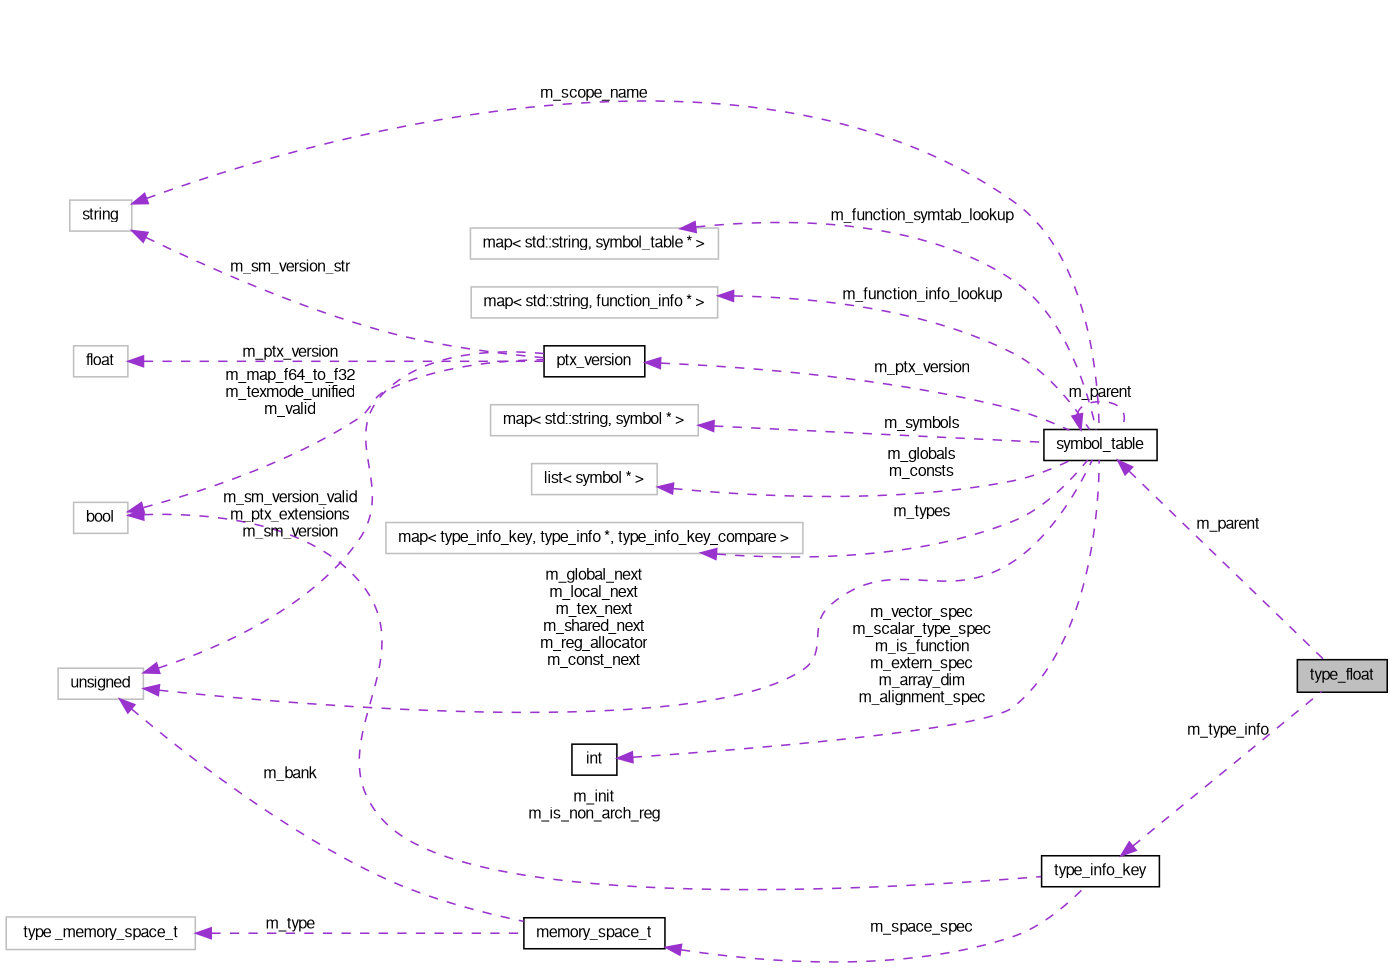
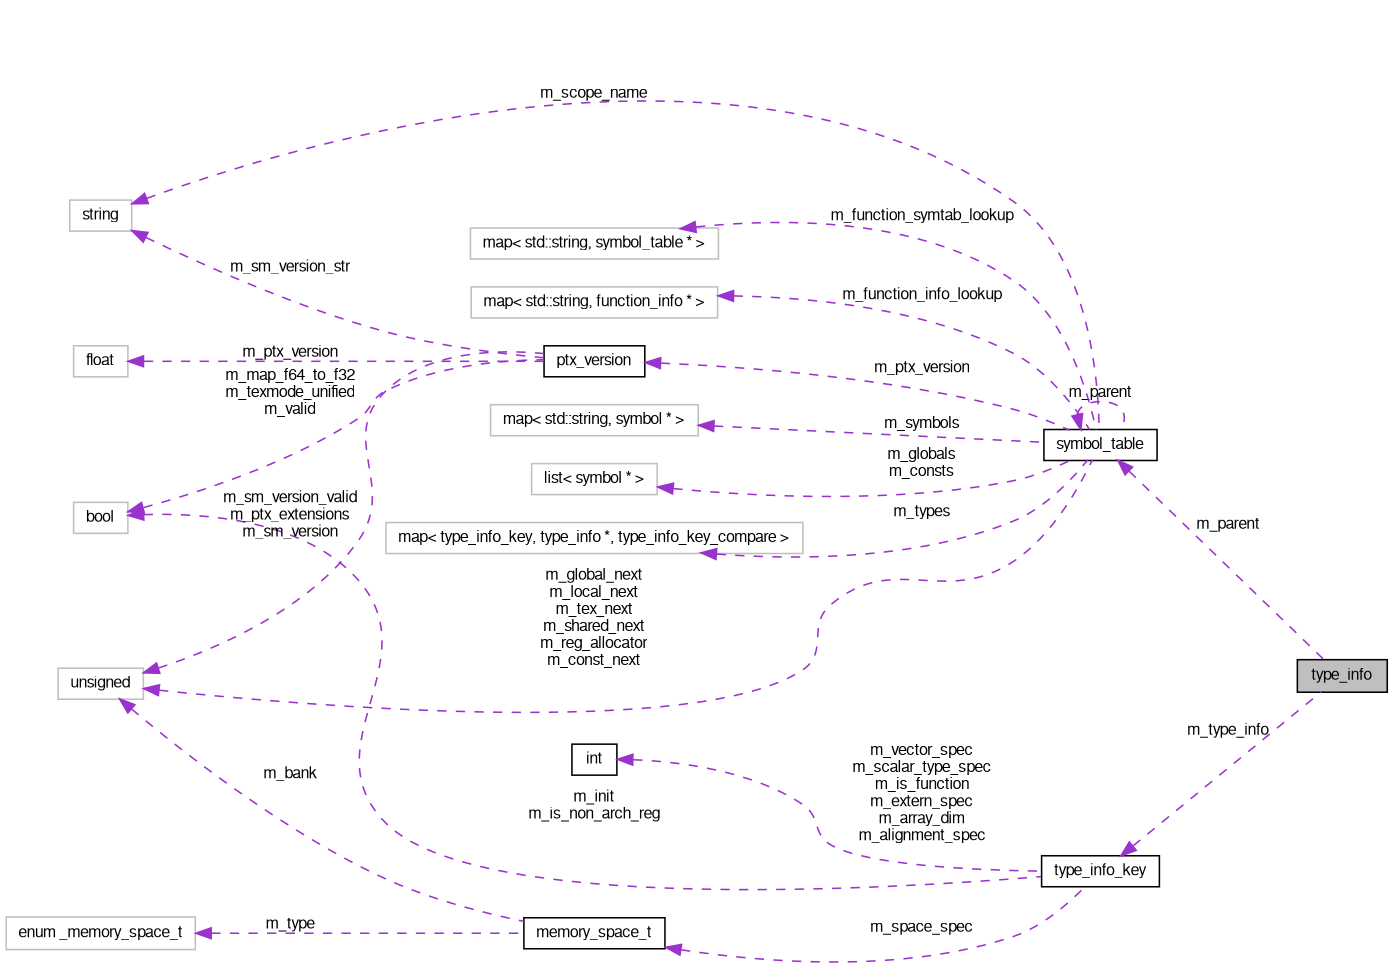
(1342, 676) -> (1342, 676)
(958, 723) -> (825, 841)
(101, 933) -> (101, 933)
